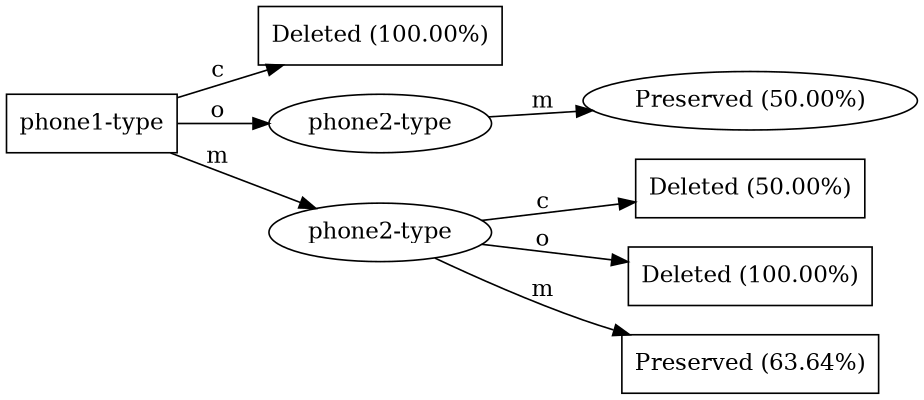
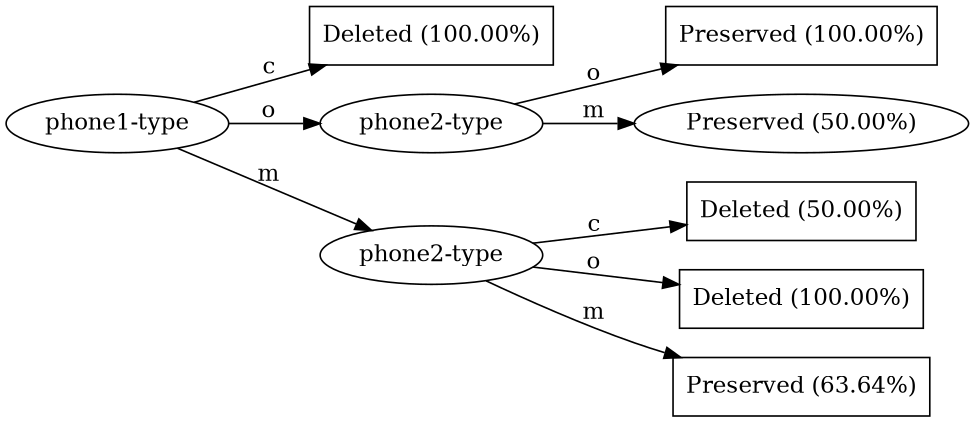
none -> (801, 36)
(92, 124) -> (117, 124)
